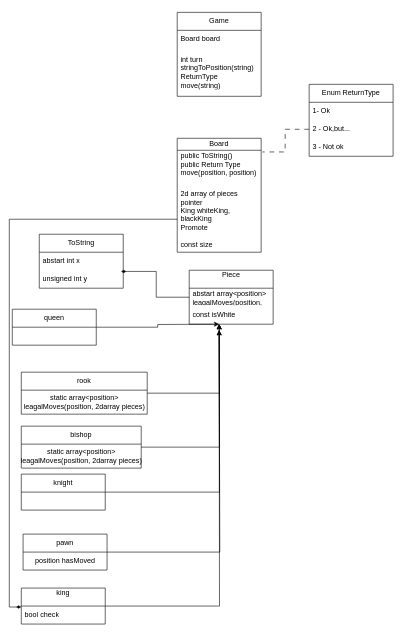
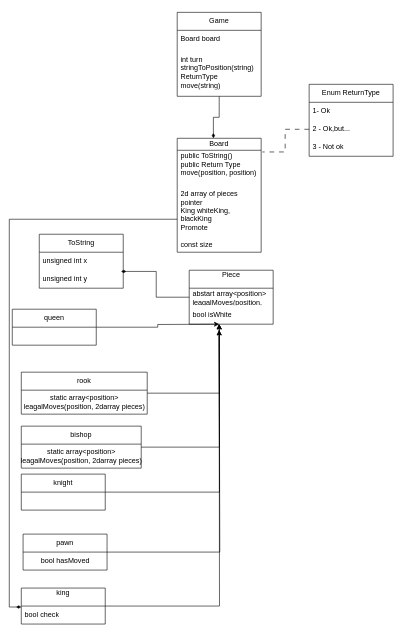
none -> (213, 121)
(66, 261) -> (67, 261)
(216, 315) -> (213, 315)
(65, 561) -> (65, 561)
